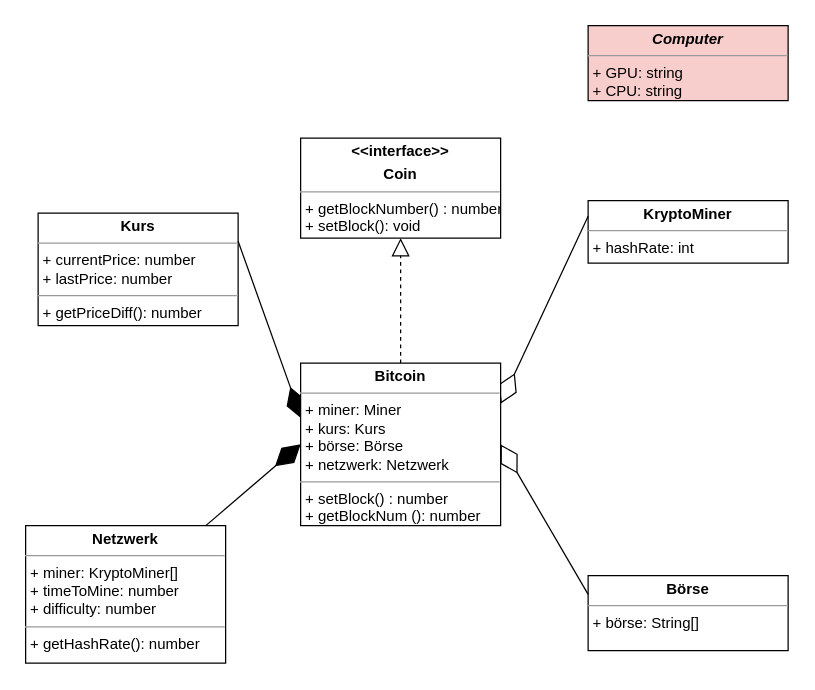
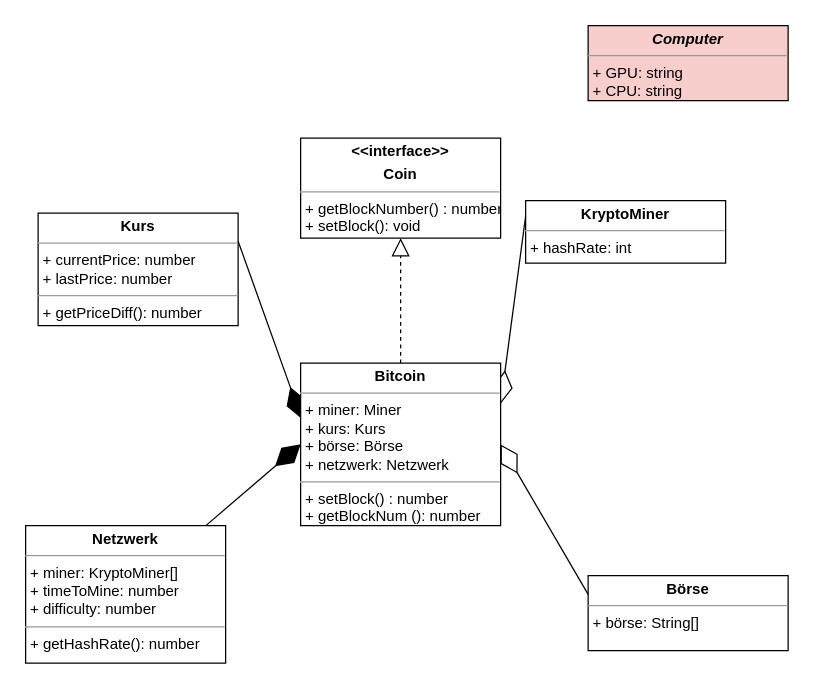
(688, 232) -> (626, 232)
